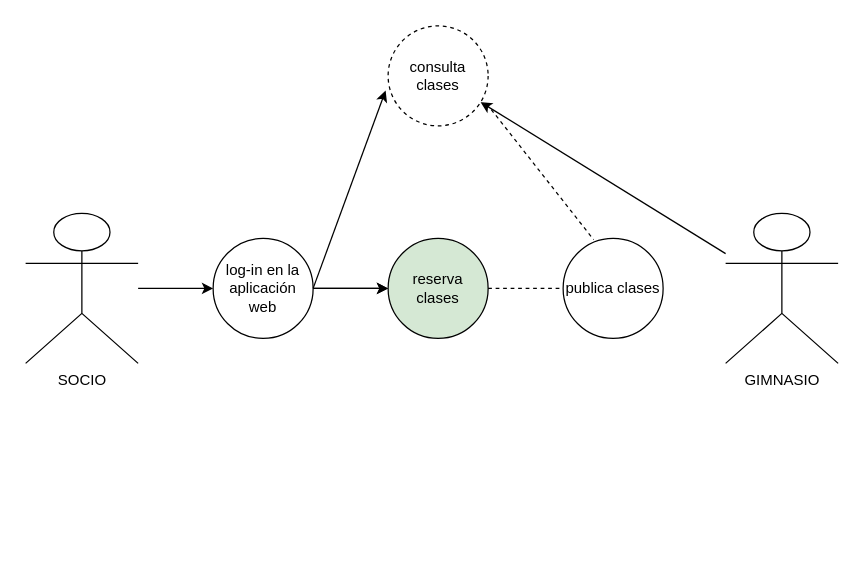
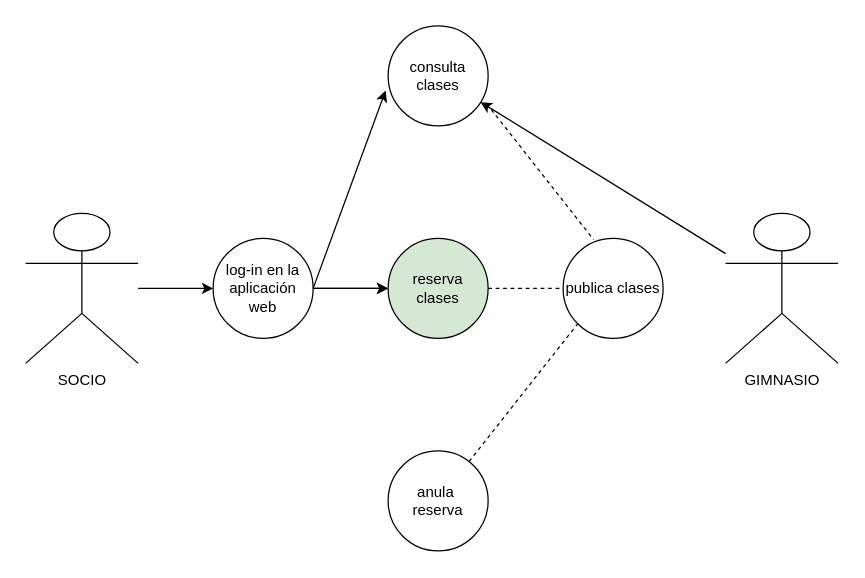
(438, 76) -> (438, 76)
none -> (523, 393)
none -> (438, 501)
